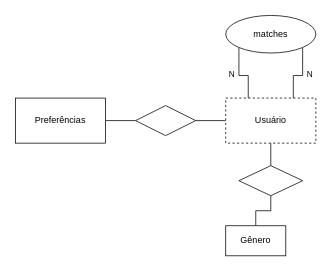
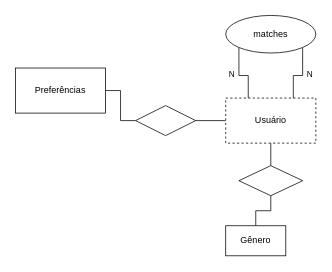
(60, 120) -> (60, 90)
